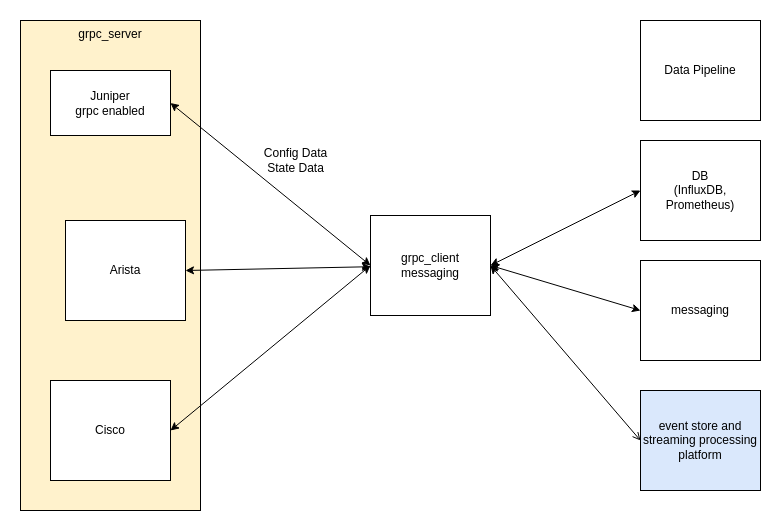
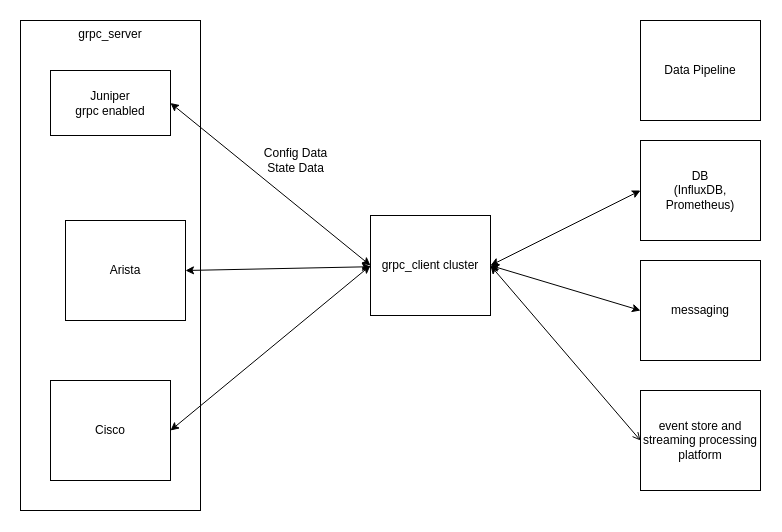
(111, 35) -> (111, 35)
(431, 266) -> (431, 266)
(701, 441) -> (701, 441)
